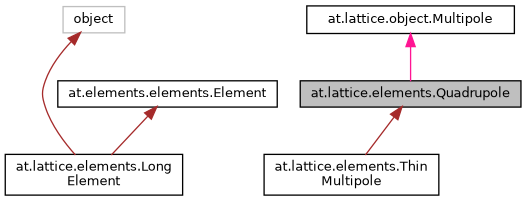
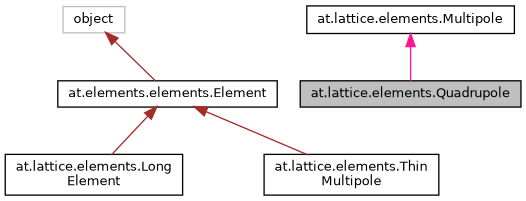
(411, 20) -> (411, 20)
(43, 99) -> (136, 61)
(380, 136) -> (257, 133)
